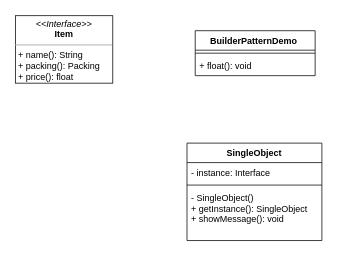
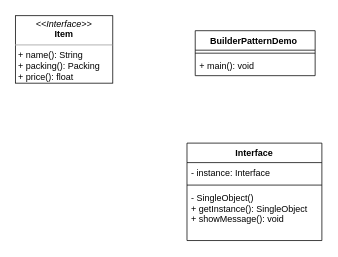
(231, 66) -> (229, 66)
(254, 153) -> (254, 153)
